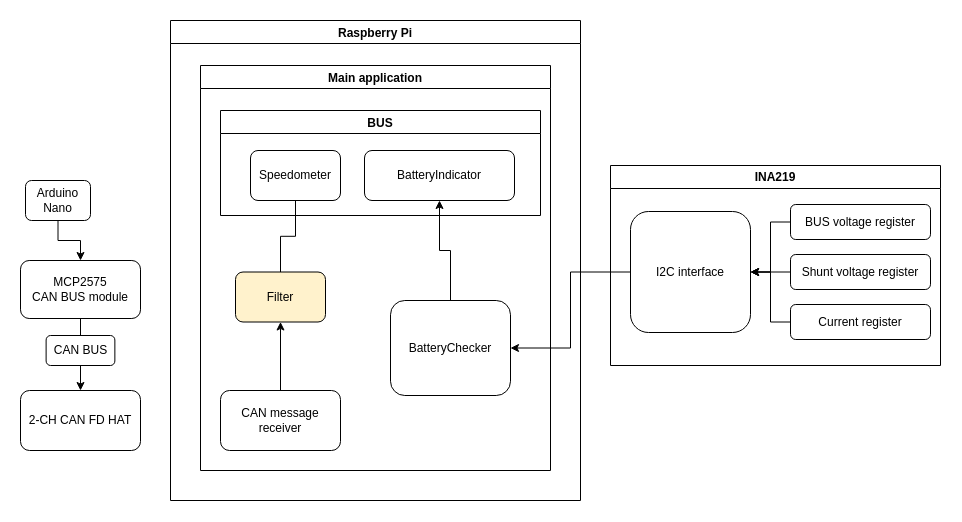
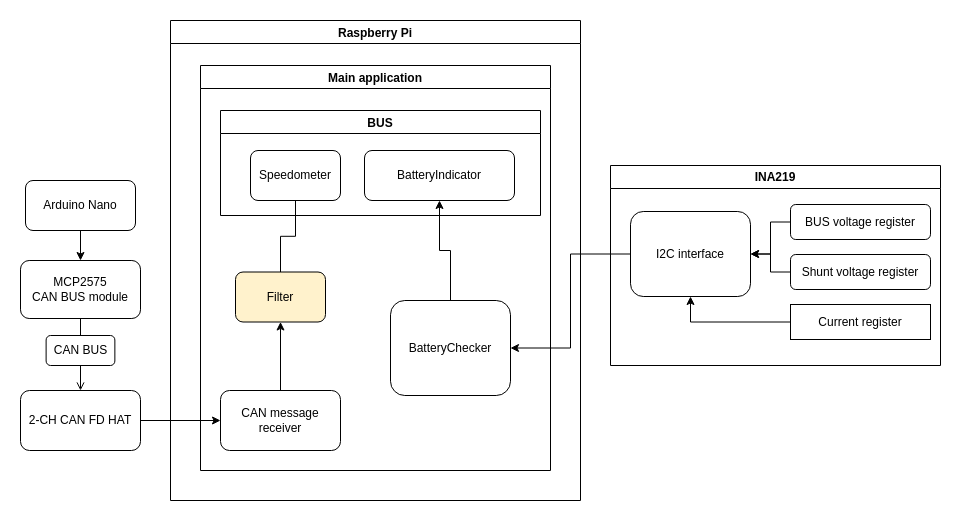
(58, 201) -> (81, 206)
(691, 272) -> (691, 254)
(861, 322) -> (861, 322)
(81, 382) -> (81, 384)
none -> (177, 421)
